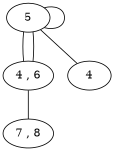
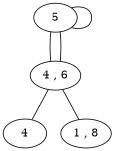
(59, 47) -> (40, 105)
(28, 133) -> (86, 133)
